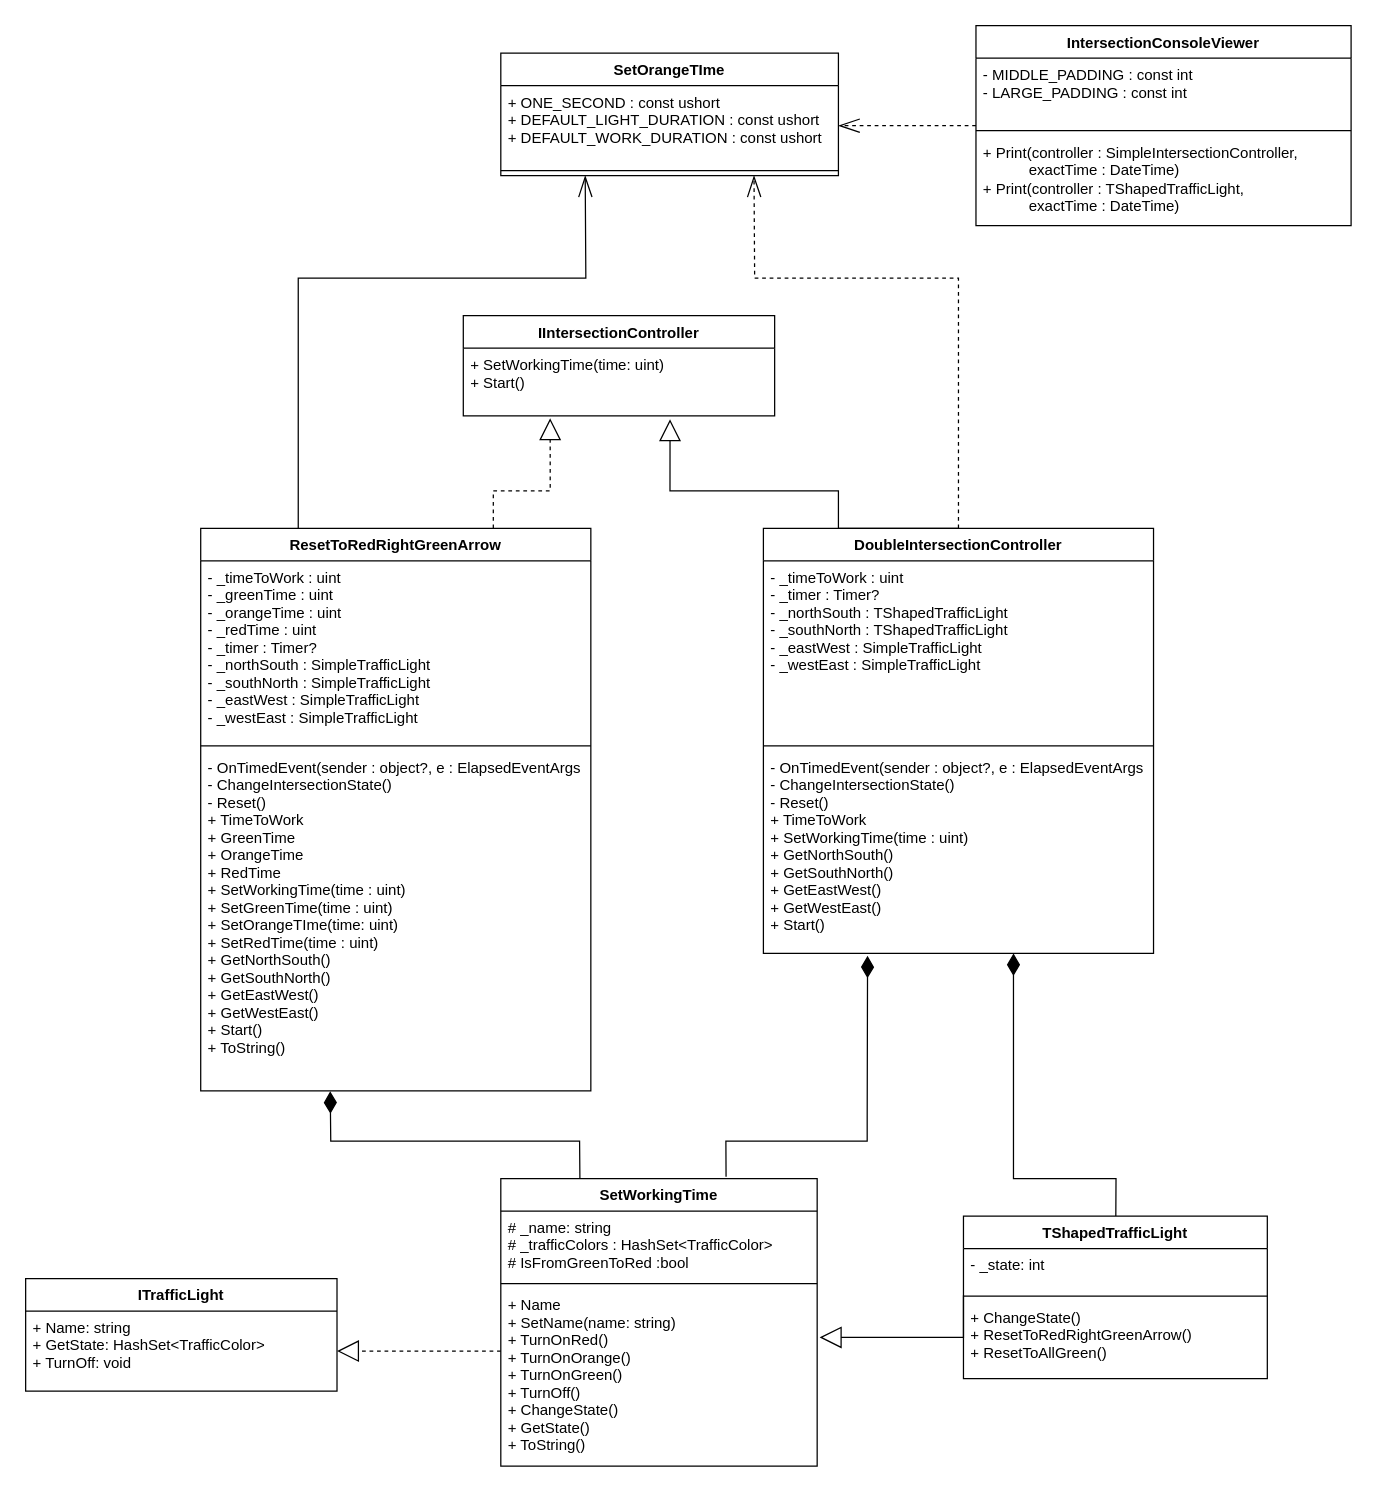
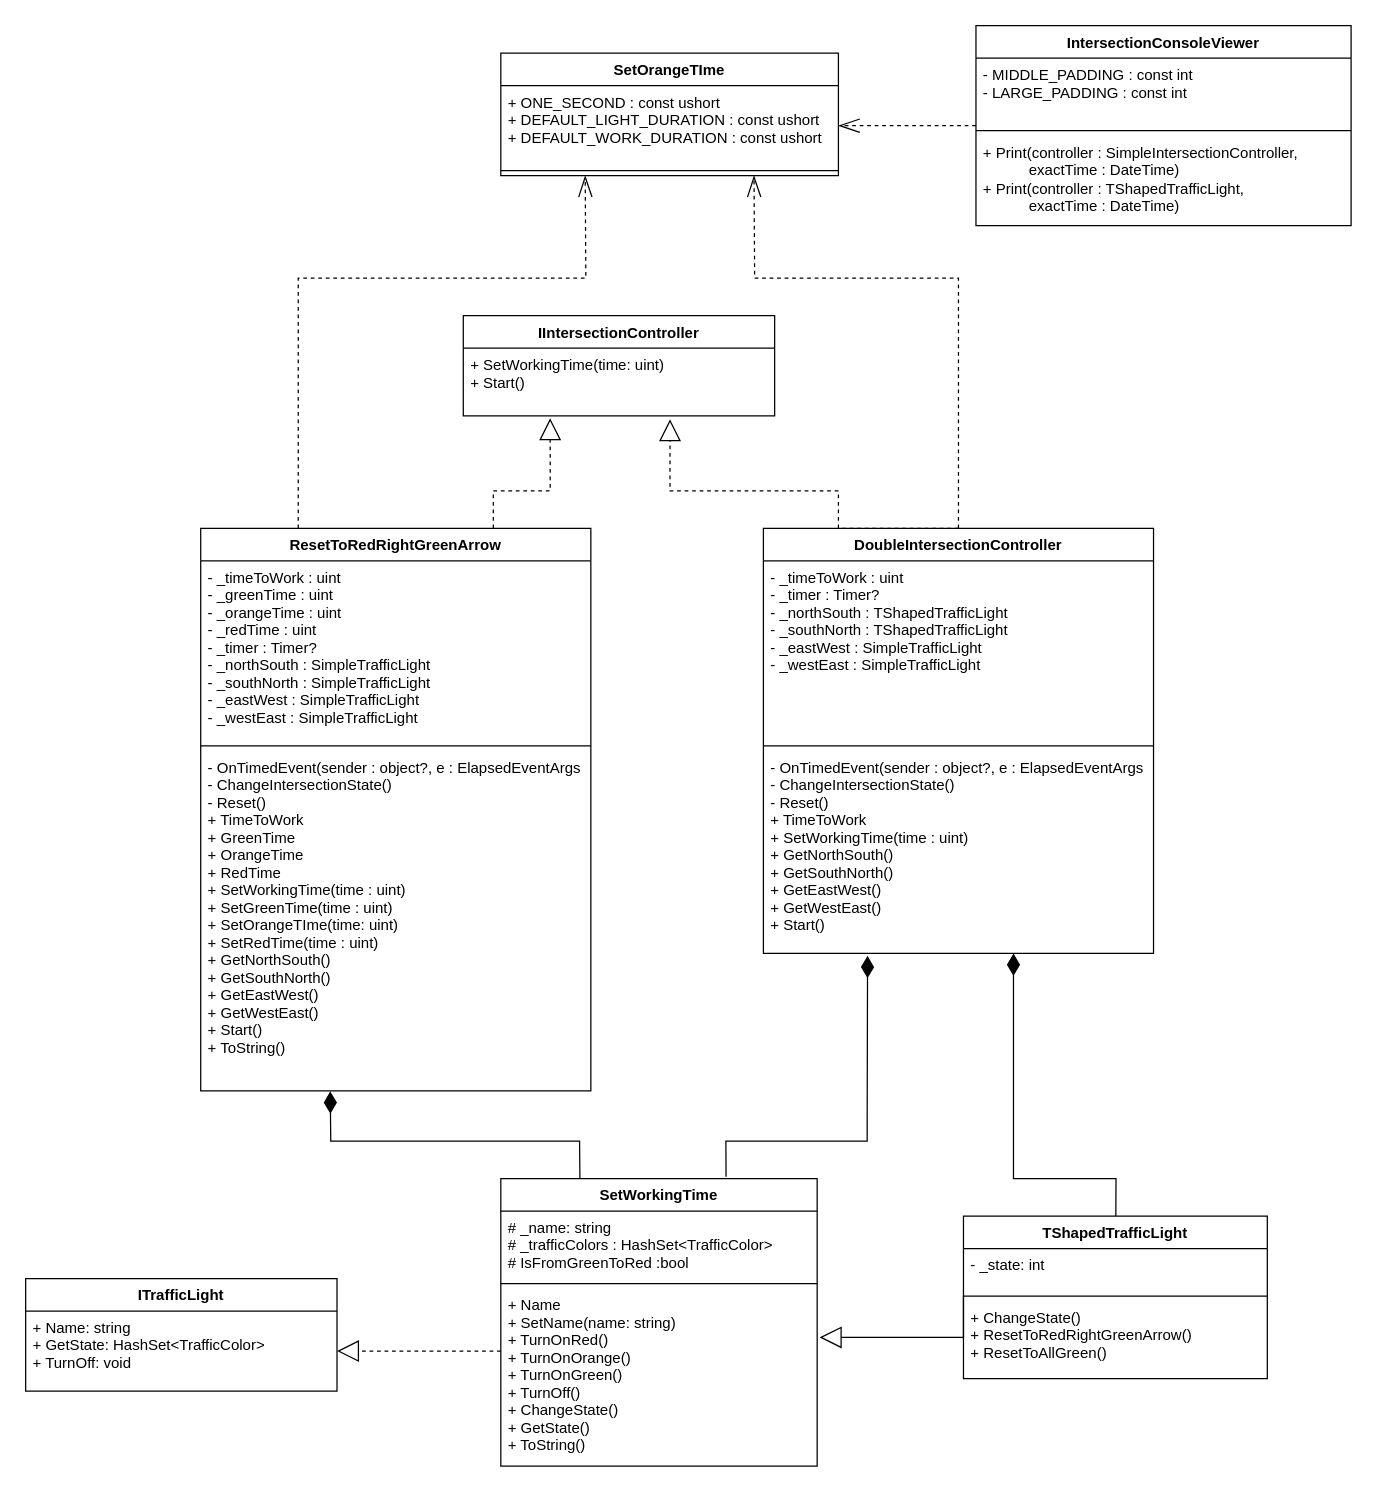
(367, 278) -> (367, 278)
(747, 491) -> (747, 491)
